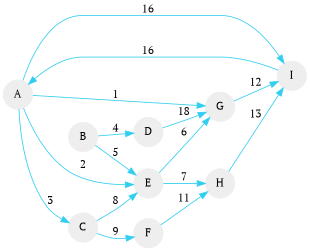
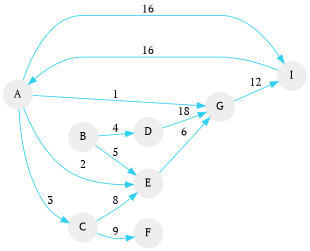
(220, 183) -> none
